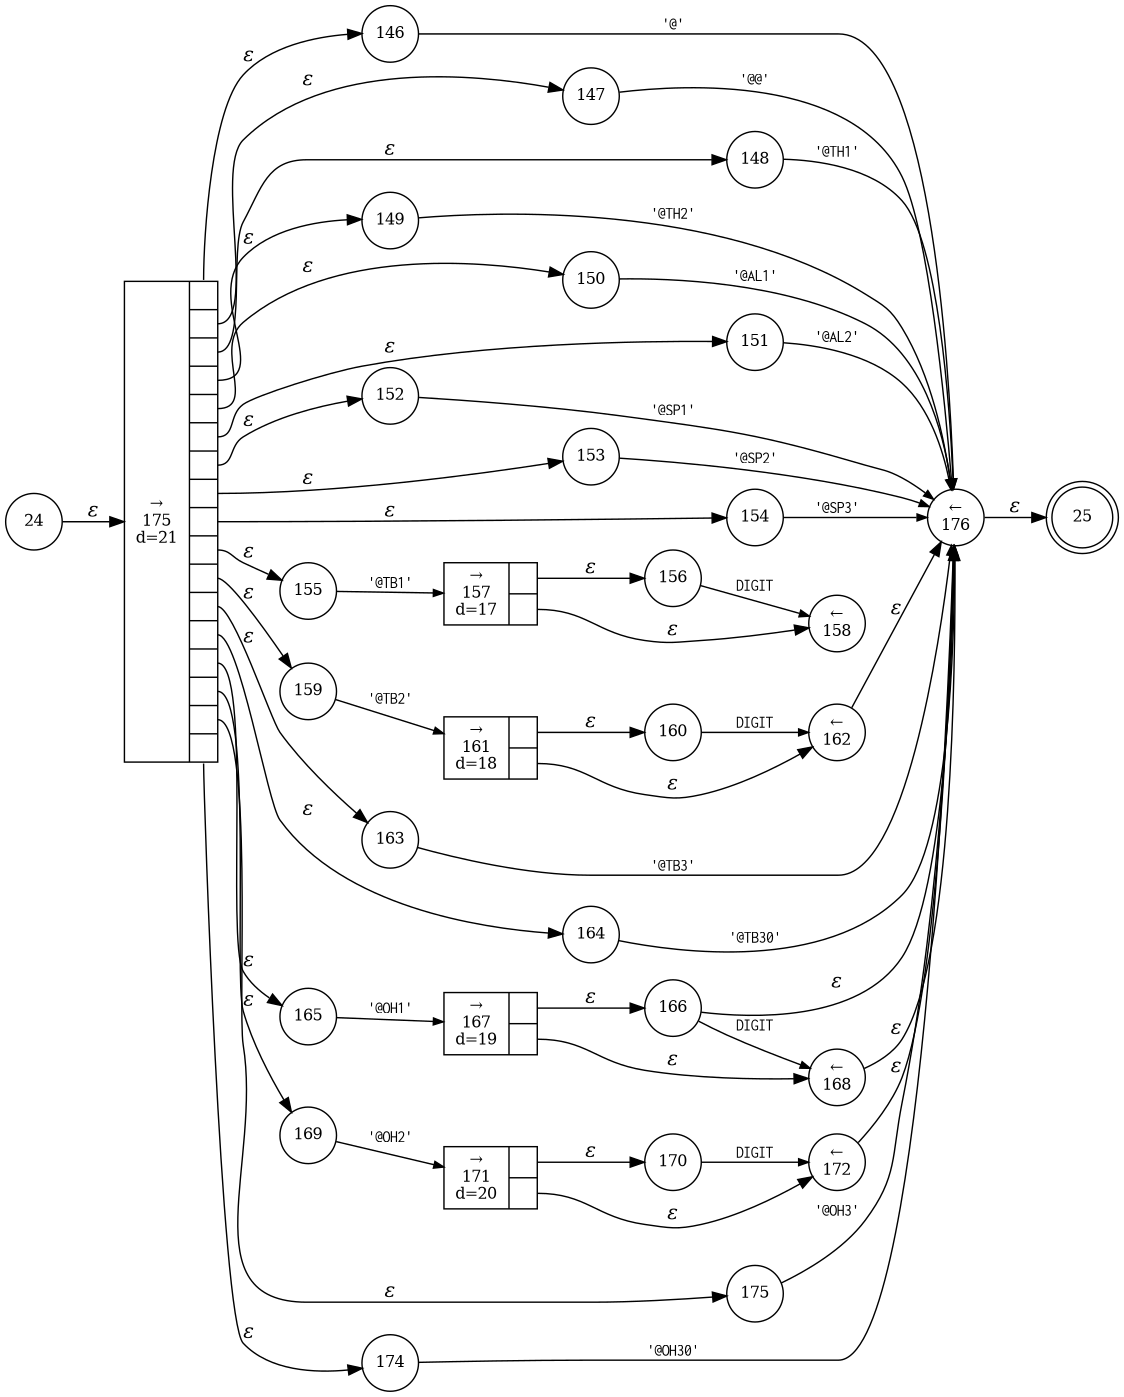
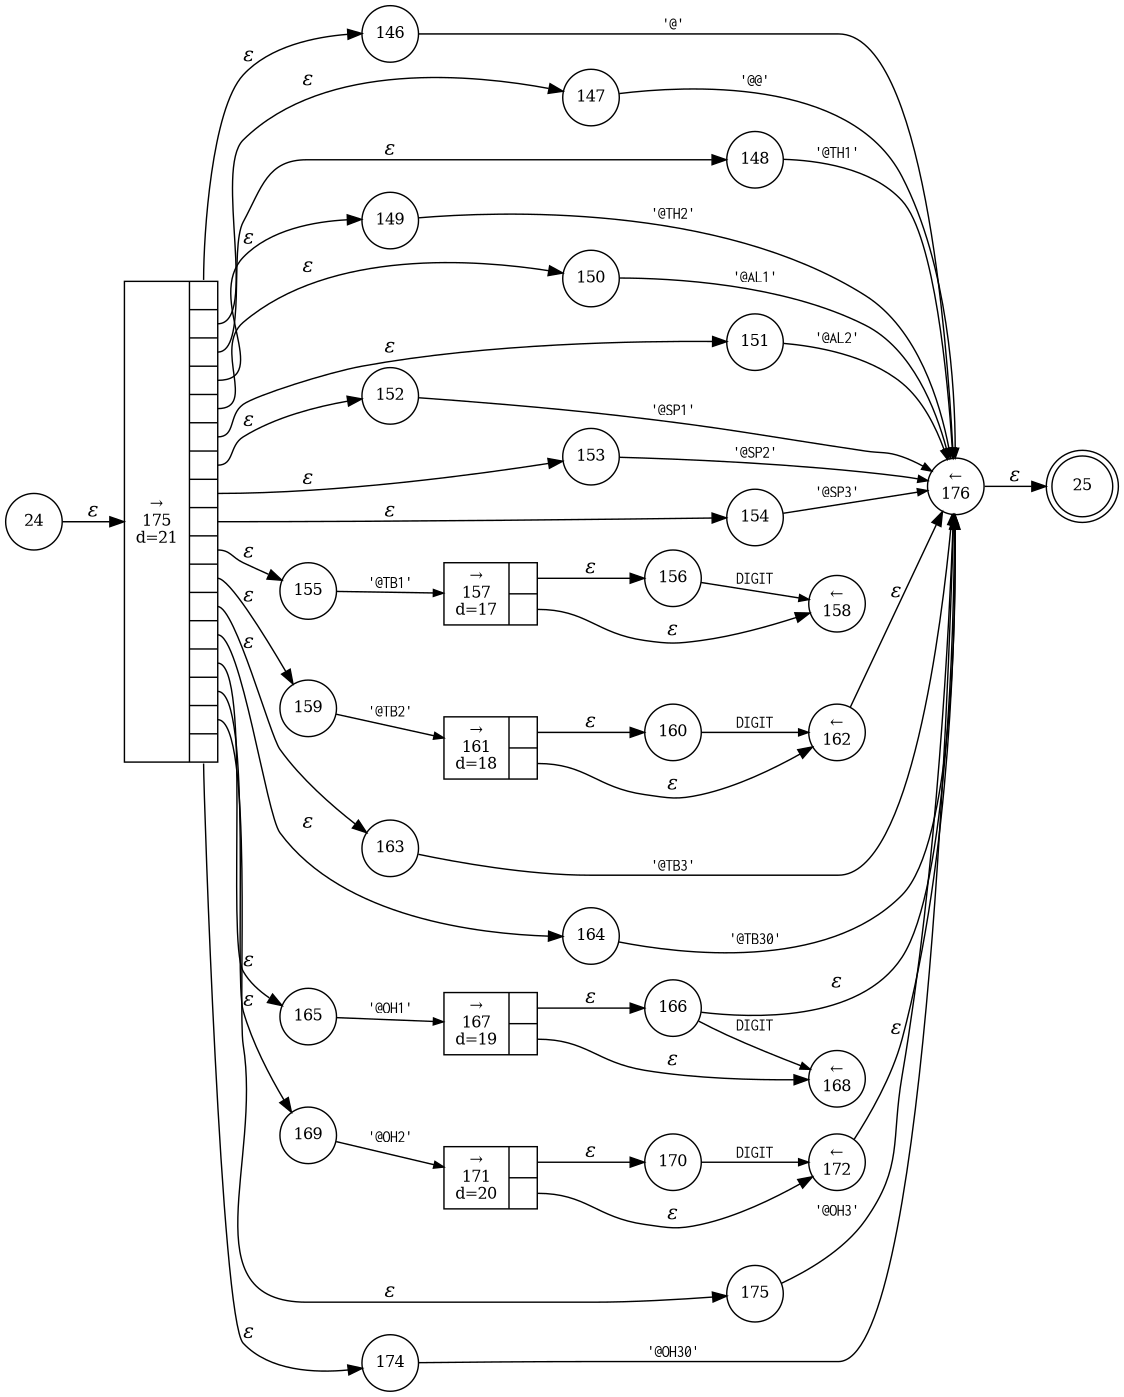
(946, 827) -> none
